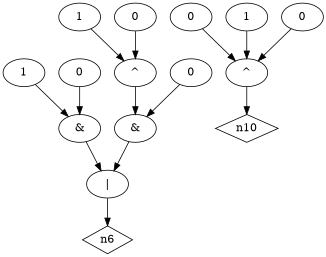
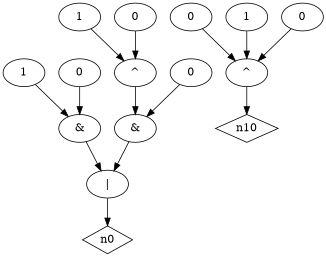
(108, 240) -> (108, 240)
